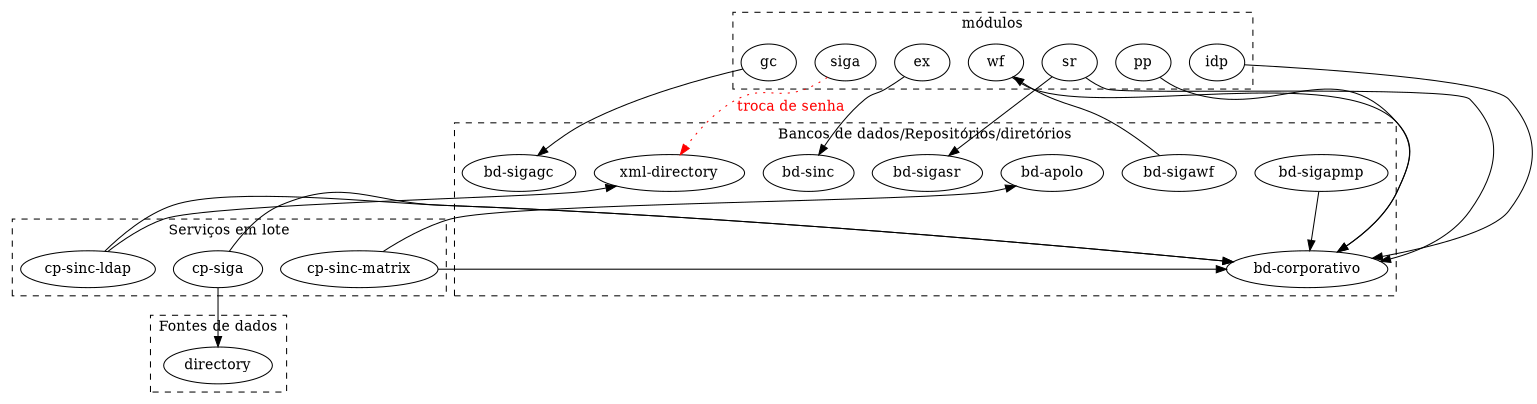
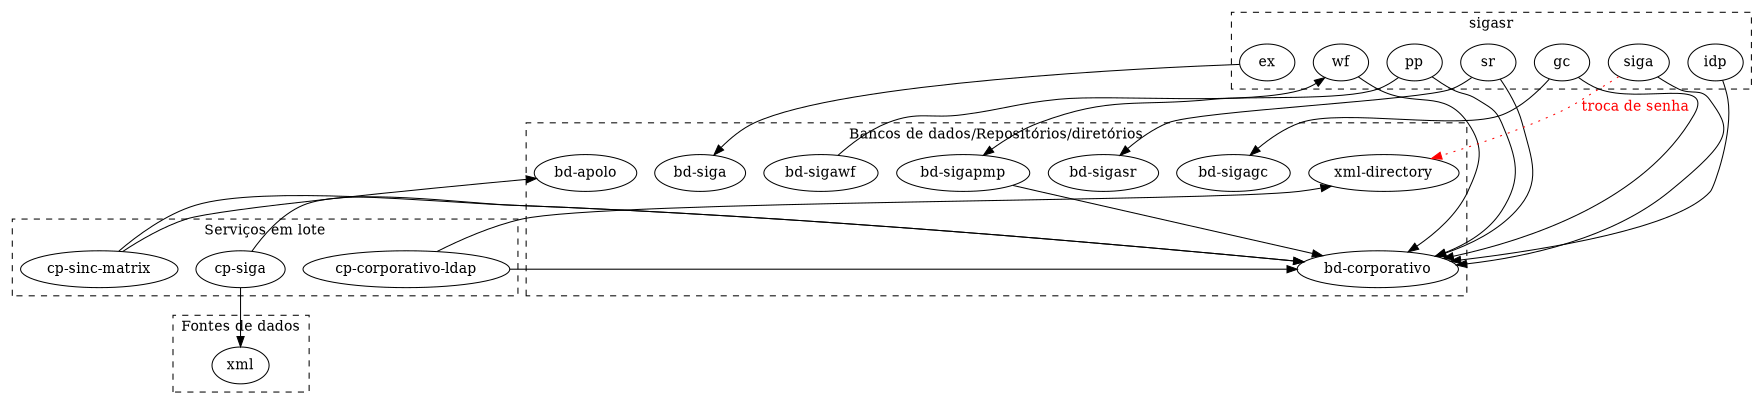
(993, 24) -> (1491, 24)
none -> (1119, 104)
none -> (1646, 171)
(809, 173) -> (700, 173)
none -> (1652, 204)
(88, 269) -> (406, 269)
(218, 365) -> (241, 365)
